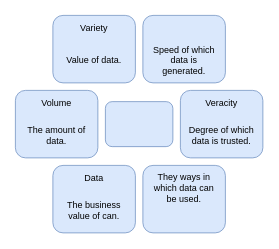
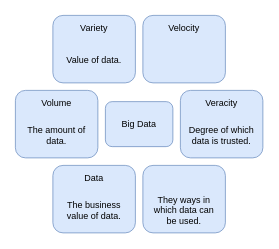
none -> (184, 28)
(184, 60) -> none
none -> (139, 124)
(184, 188) -> (184, 210)
(94, 210) -> (94, 210)
